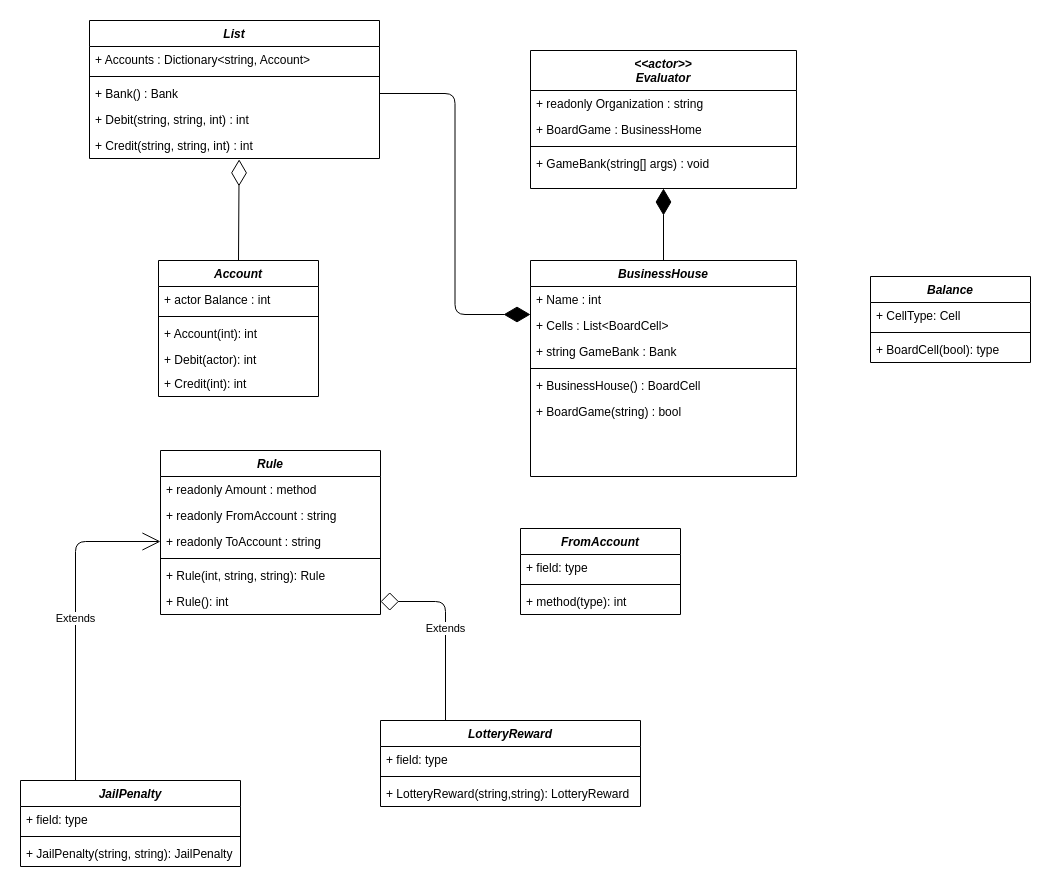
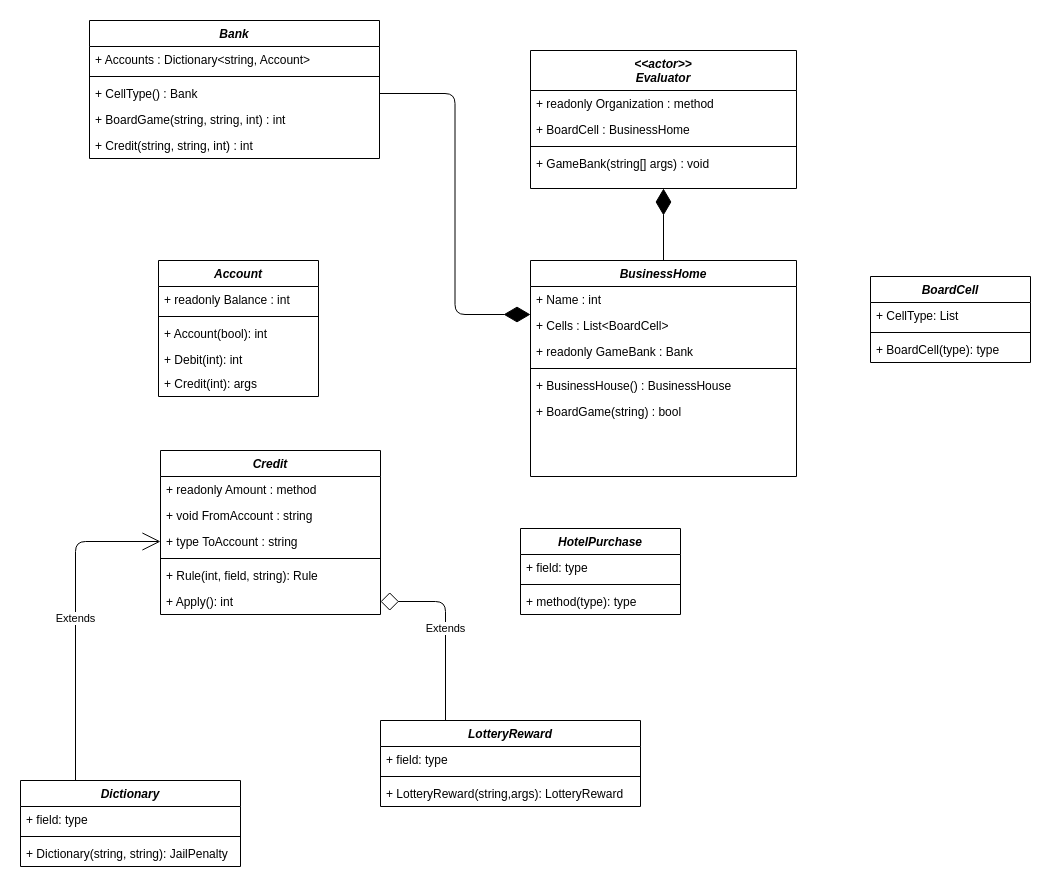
(234, 34) -> (234, 34)
(139, 94) -> (149, 94)
(629, 104) -> (631, 104)
(189, 120) -> (204, 120)
(616, 130) -> (612, 130)
(239, 223) -> none
(663, 274) -> (663, 274)
(950, 290) -> (950, 290)
(224, 300) -> (232, 300)
(919, 316) -> (920, 316)
(220, 334) -> (223, 334)
(944, 350) -> (945, 350)
(607, 352) -> (614, 352)
(220, 360) -> (212, 360)
(215, 384) -> (220, 384)
(623, 386) -> (638, 386)
(270, 464) -> (270, 464)
(259, 516) -> (246, 516)
(253, 542) -> (241, 542)
(600, 542) -> (600, 542)
(258, 576) -> (253, 576)
(202, 602) -> (205, 602)
(584, 602) -> (589, 602)
(130, 794) -> (130, 794)
(528, 794) -> (523, 794)
(147, 854) -> (145, 854)
